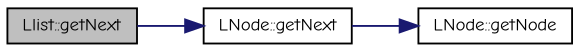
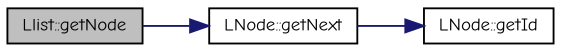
(72, 26) -> (75, 26)
(495, 26) -> (489, 26)
